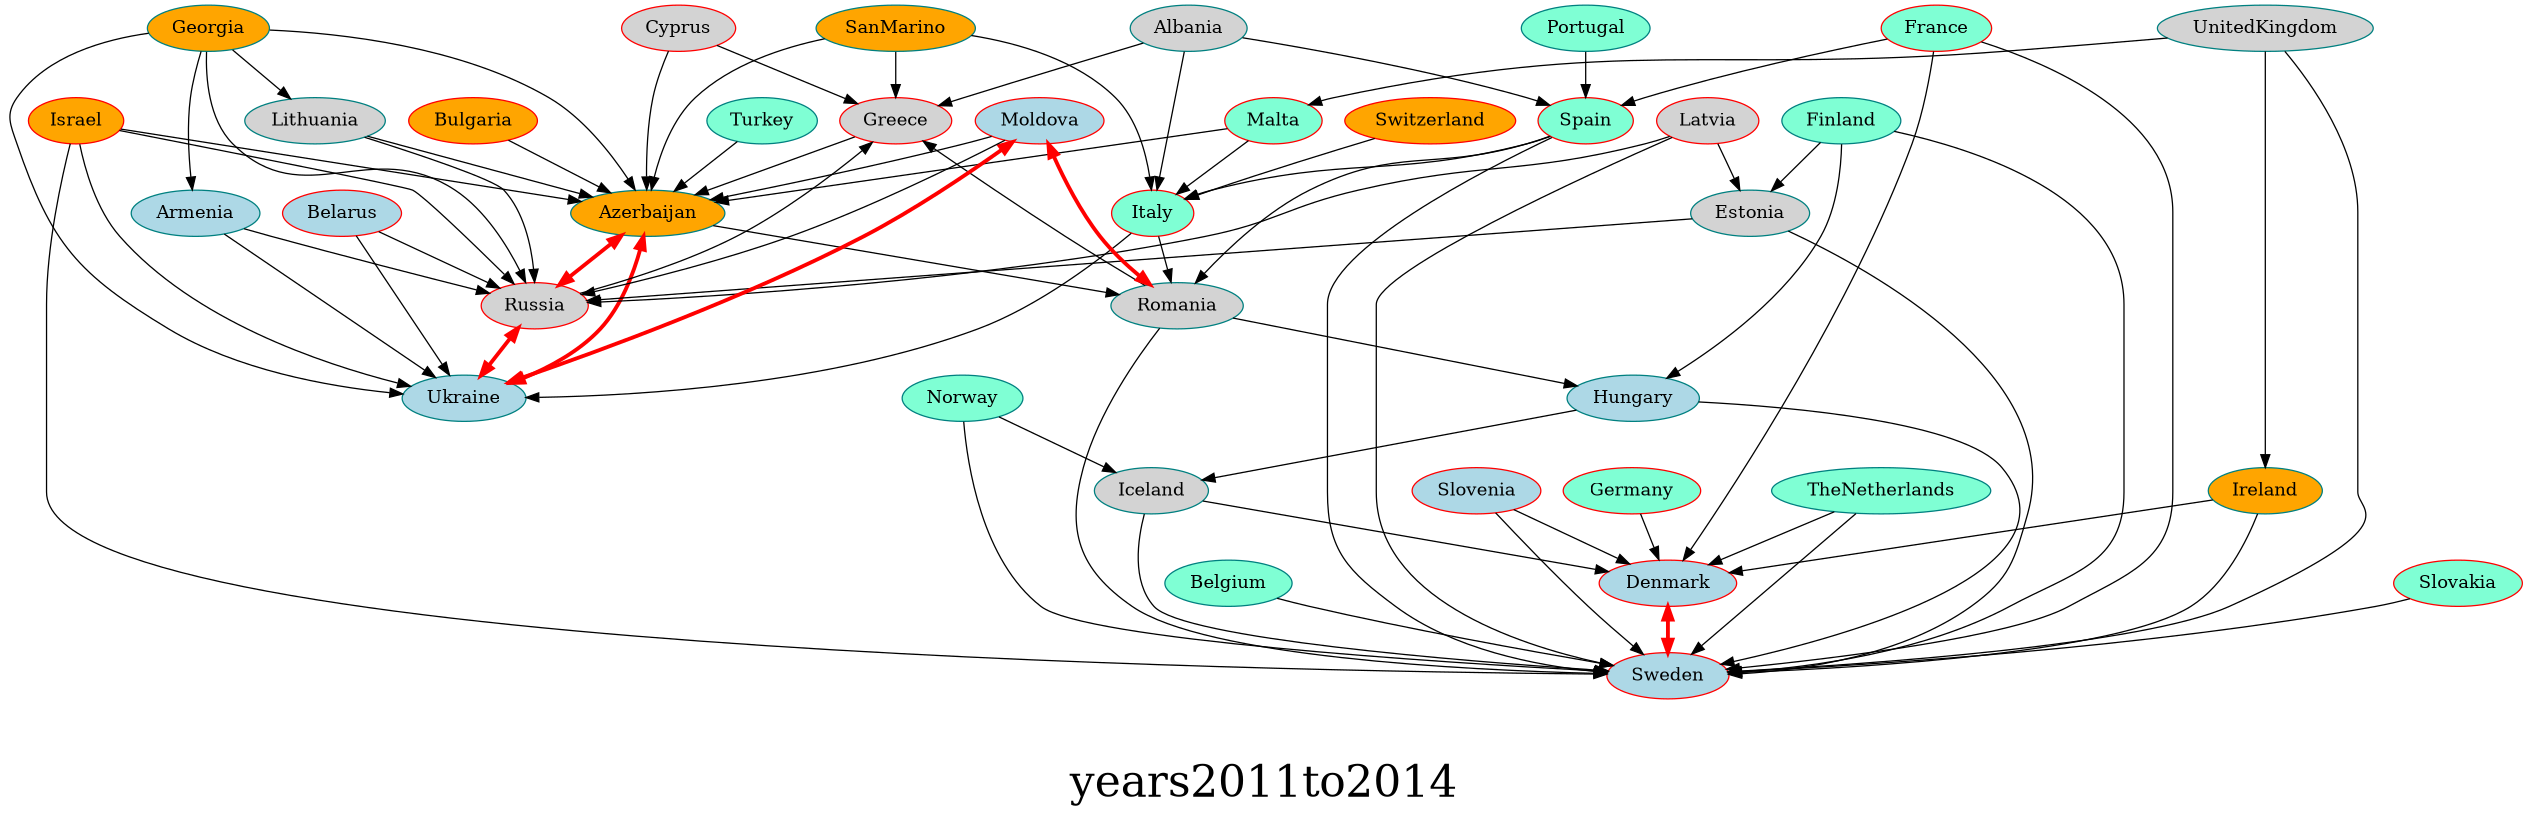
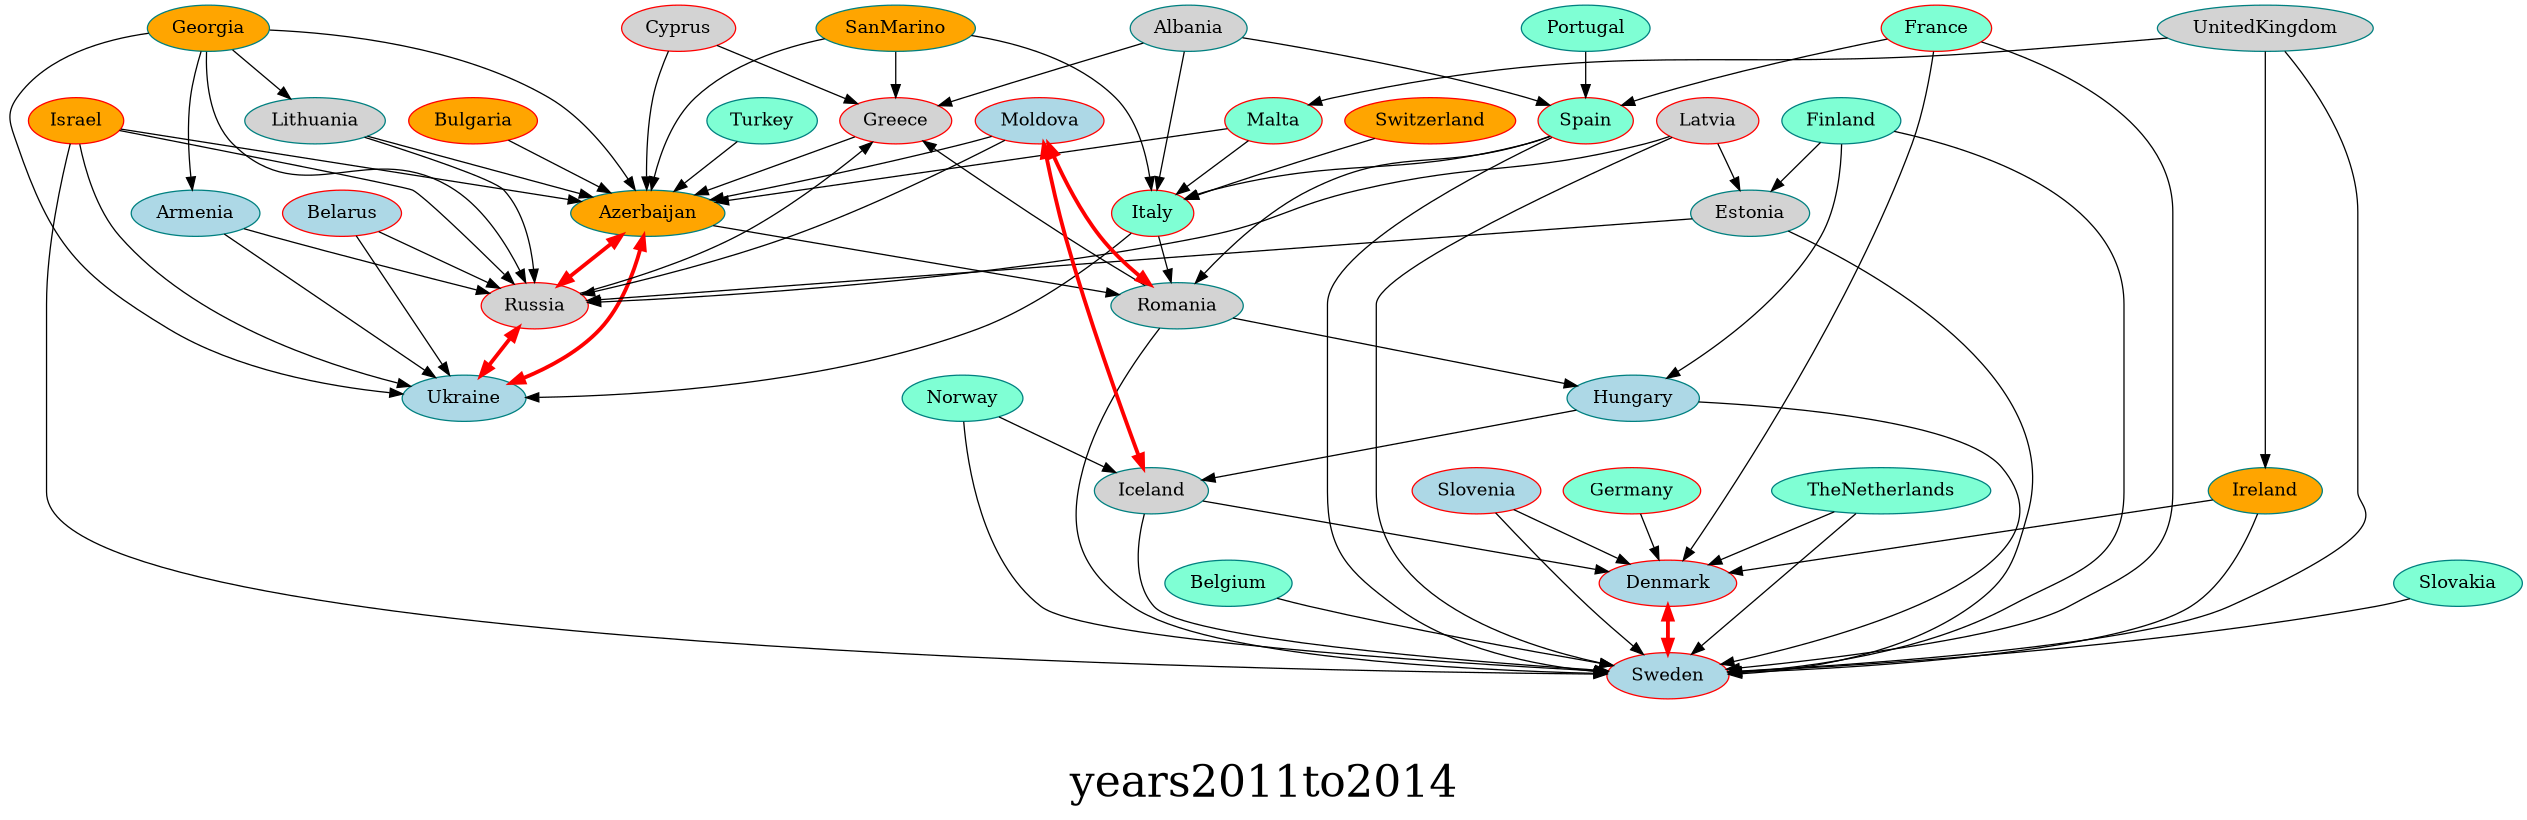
(782, 275) -> (1087, 308)
(2458, 583) -> (2458, 583)
